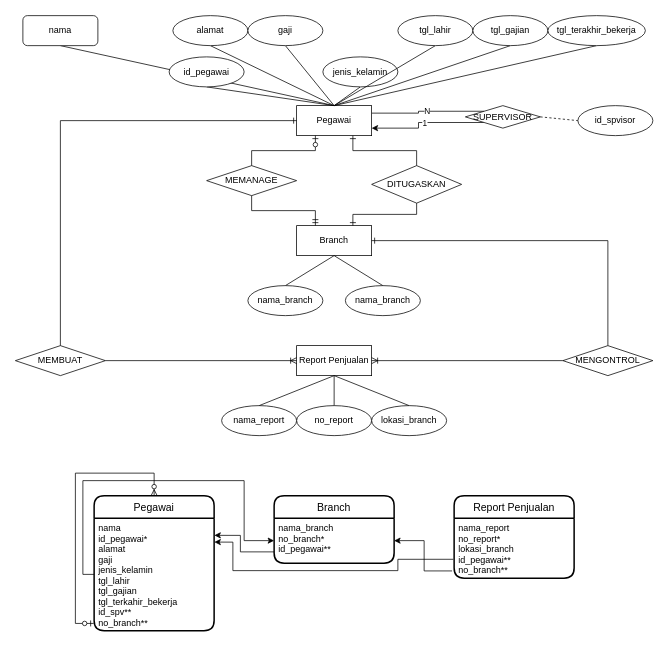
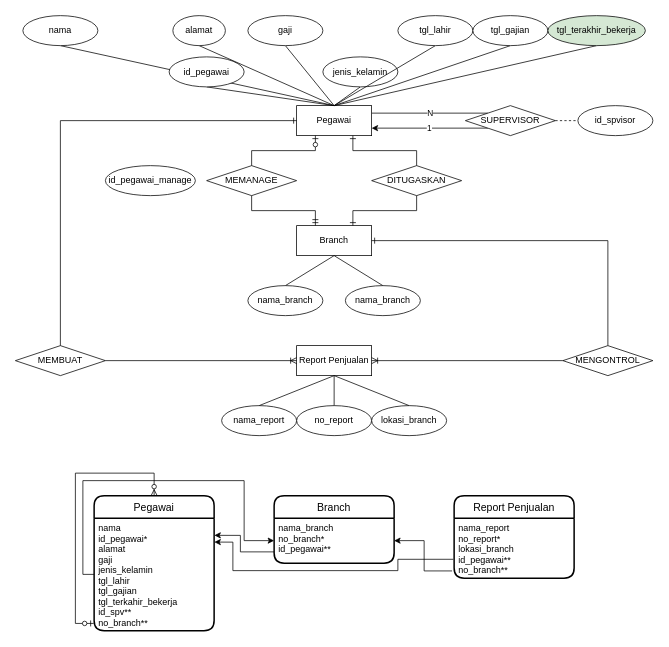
(60, 30) -> (60, 30)
(210, 30) -> (199, 30)
(597, 30) -> (597, 30)
(503, 117) -> (510, 120)
none -> (150, 180)
(417, 184) -> (417, 180)
